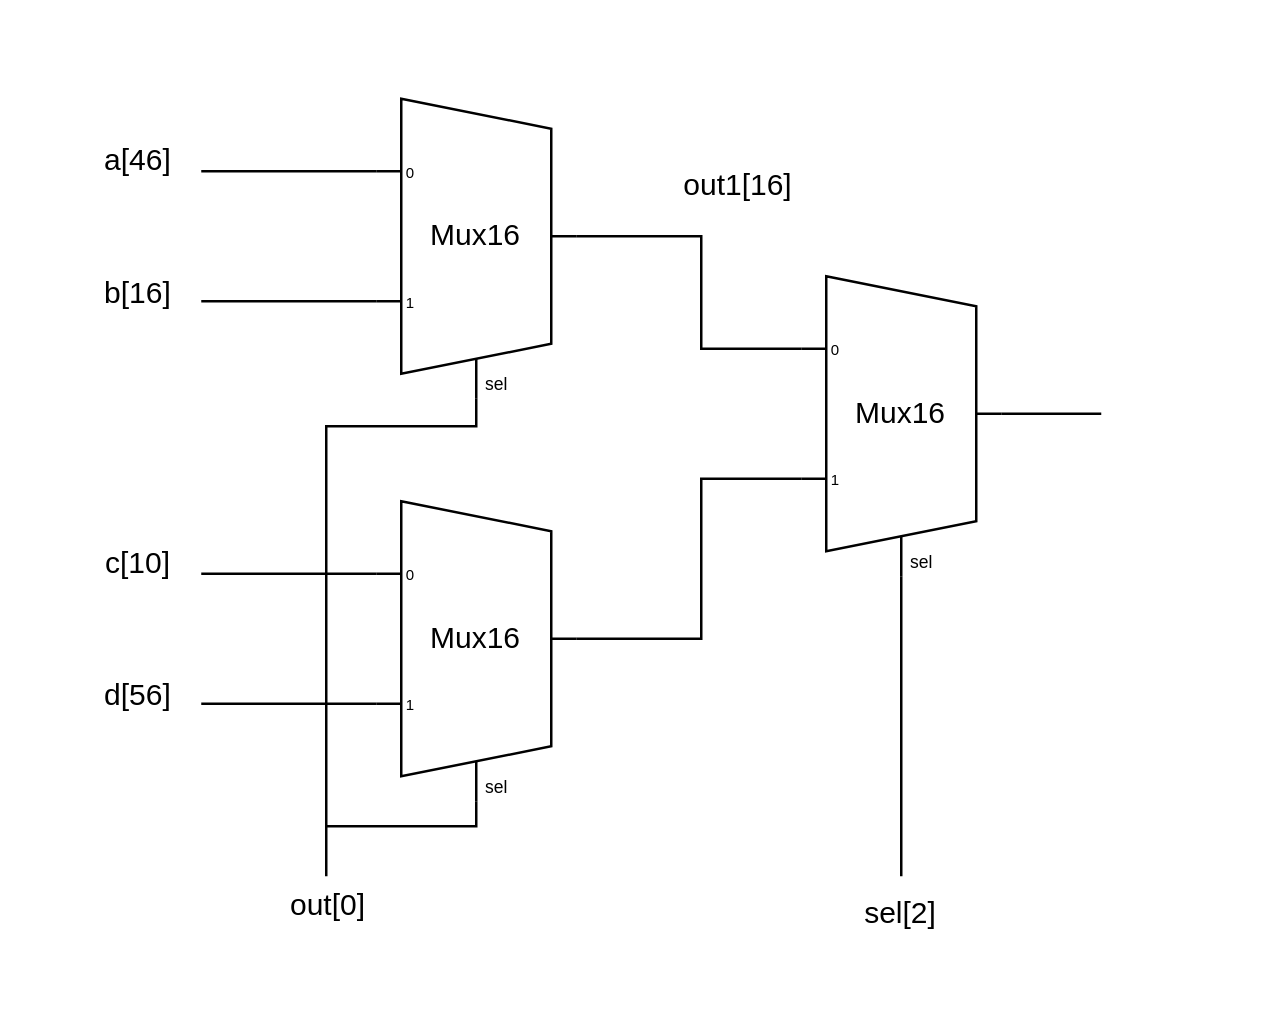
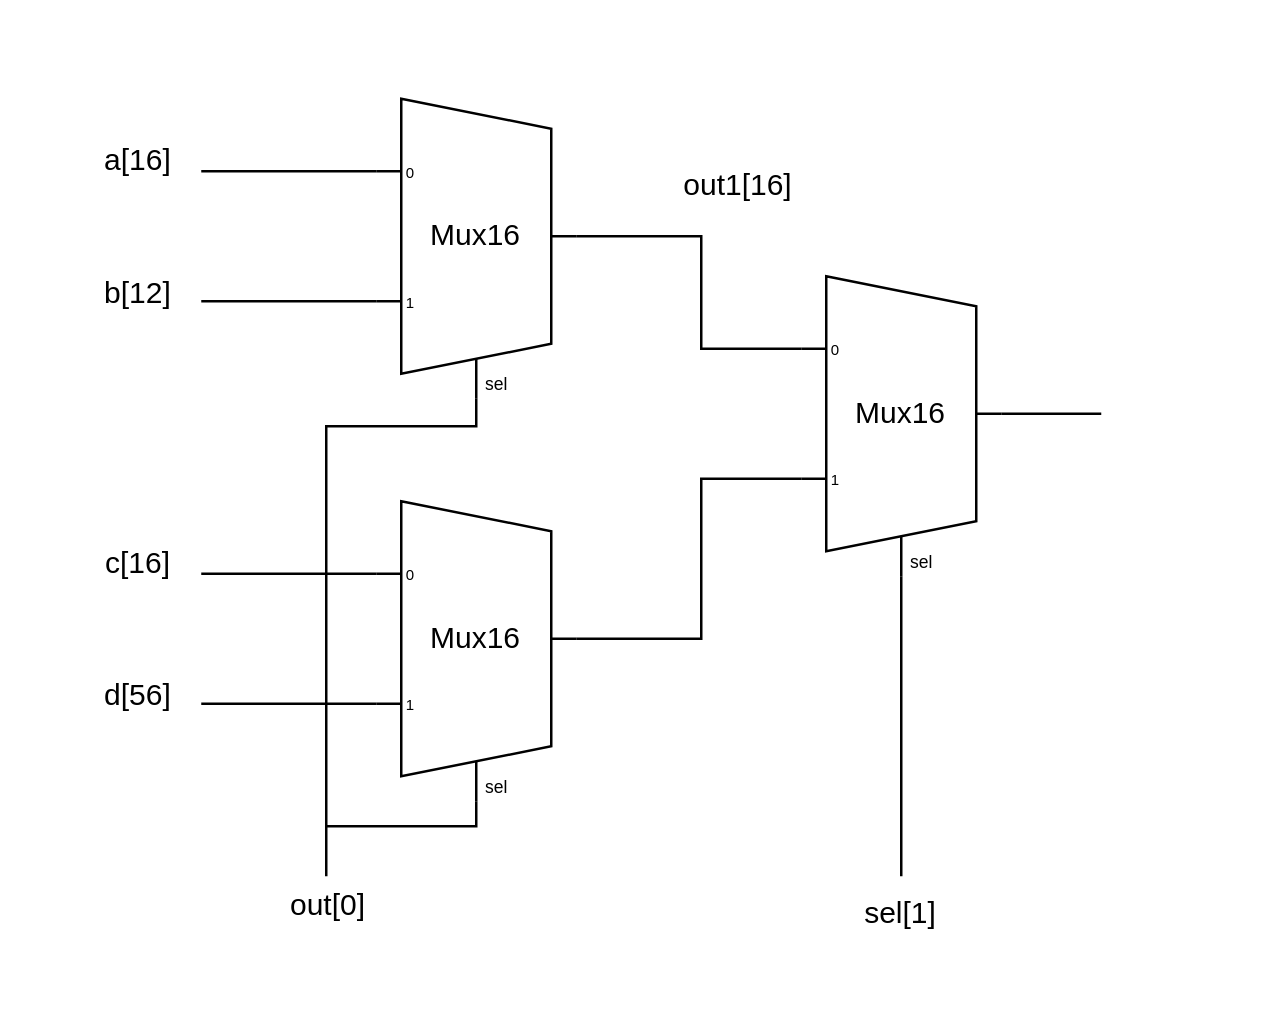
(139, 161) -> (139, 161)
(139, 294) -> (139, 294)
(139, 564) -> (139, 564)
(901, 914) -> (901, 914)
